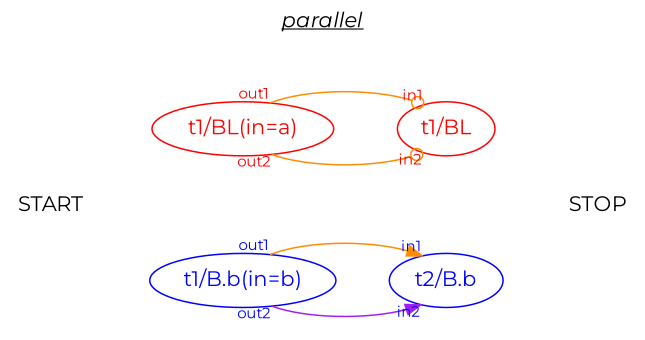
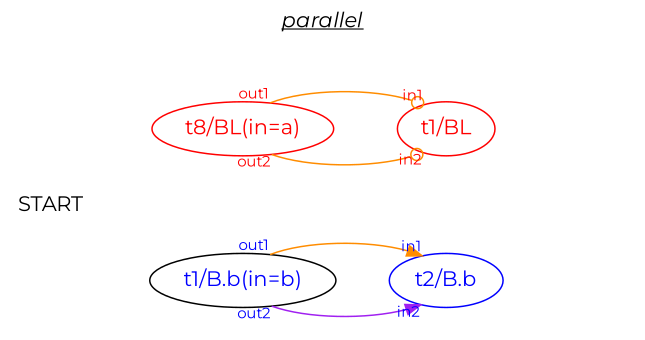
(243, 129) -> (243, 129)
(598, 205) -> none
(243, 280) -> (243, 280)
